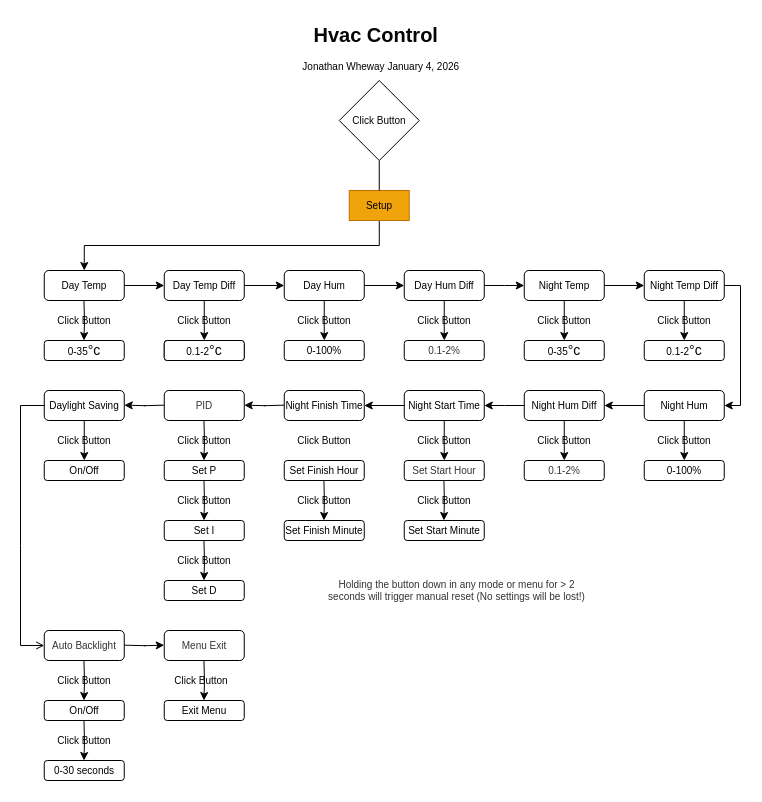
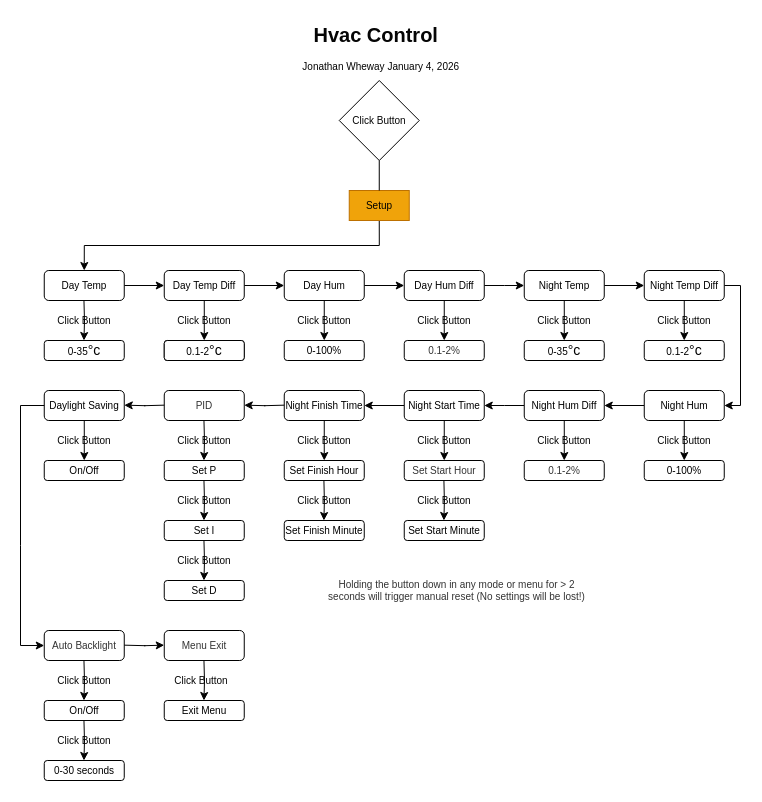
none -> (324, 437)
(37, 646) -> (36, 646)
